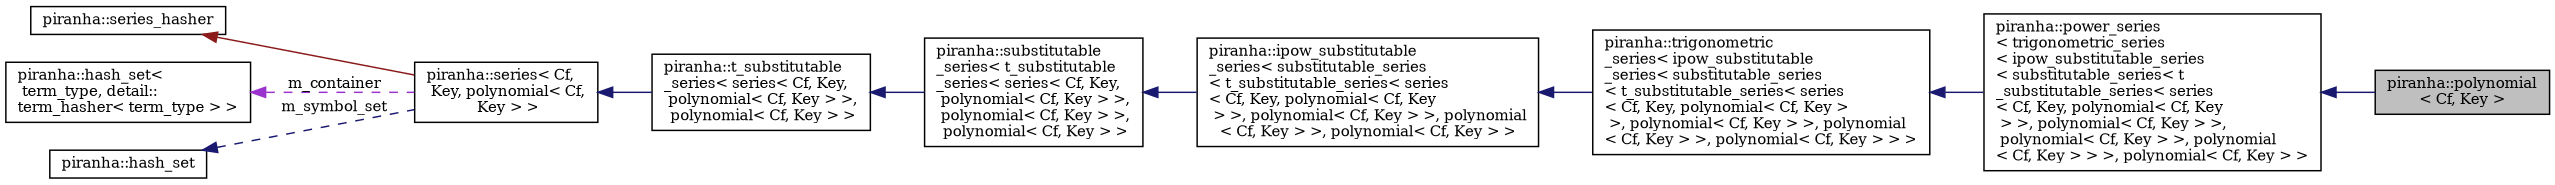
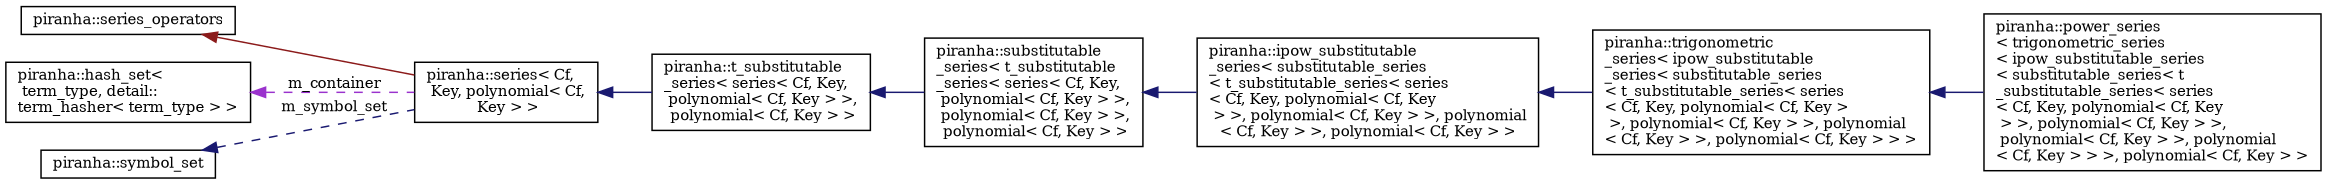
(128, 21) -> (128, 21)
(2462, 92) -> none
(128, 164) -> (128, 164)
